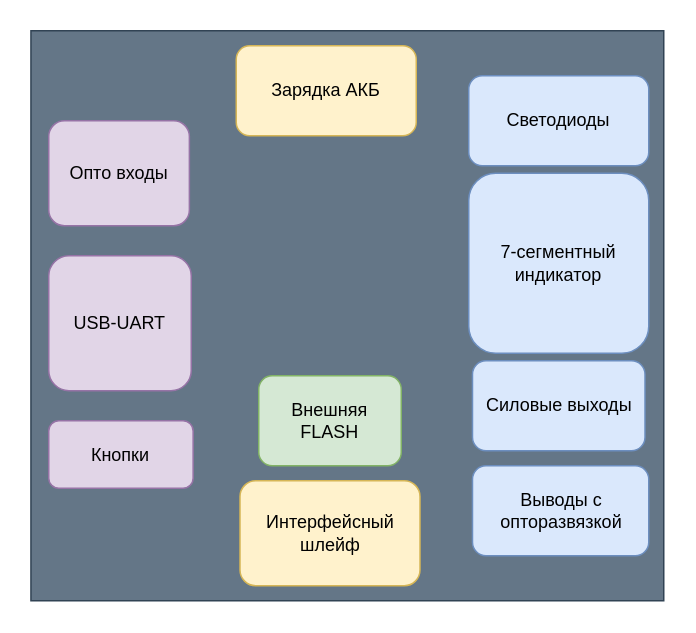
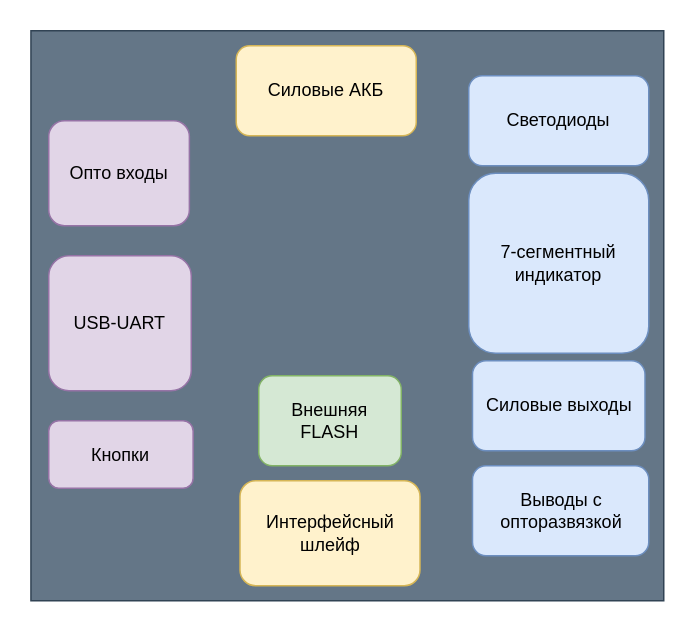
(326, 91) -> (326, 91)
